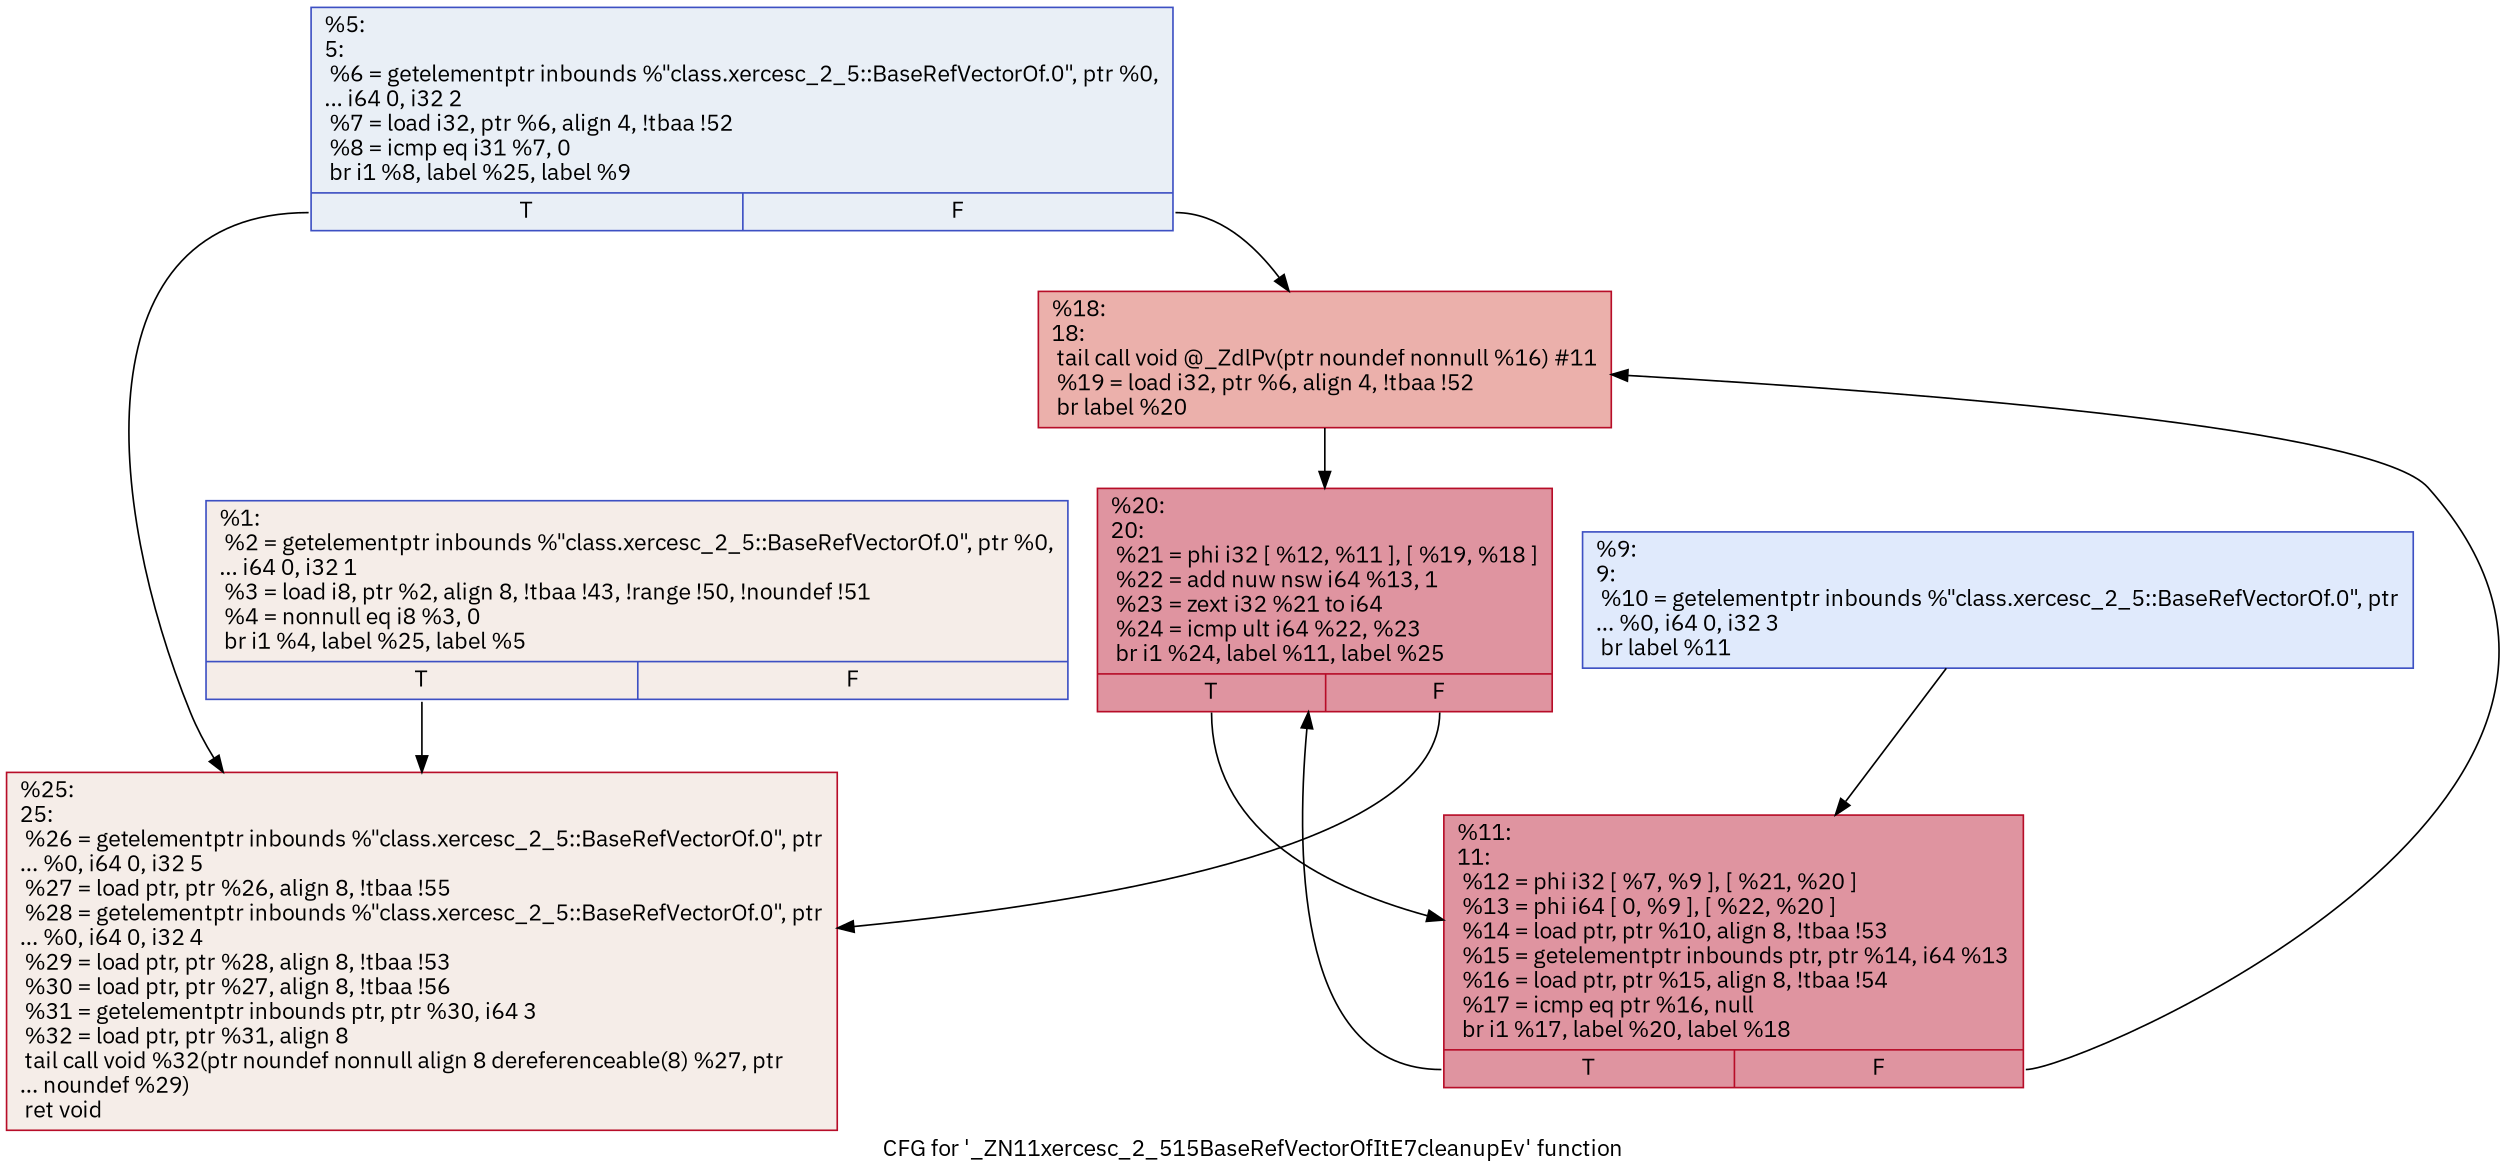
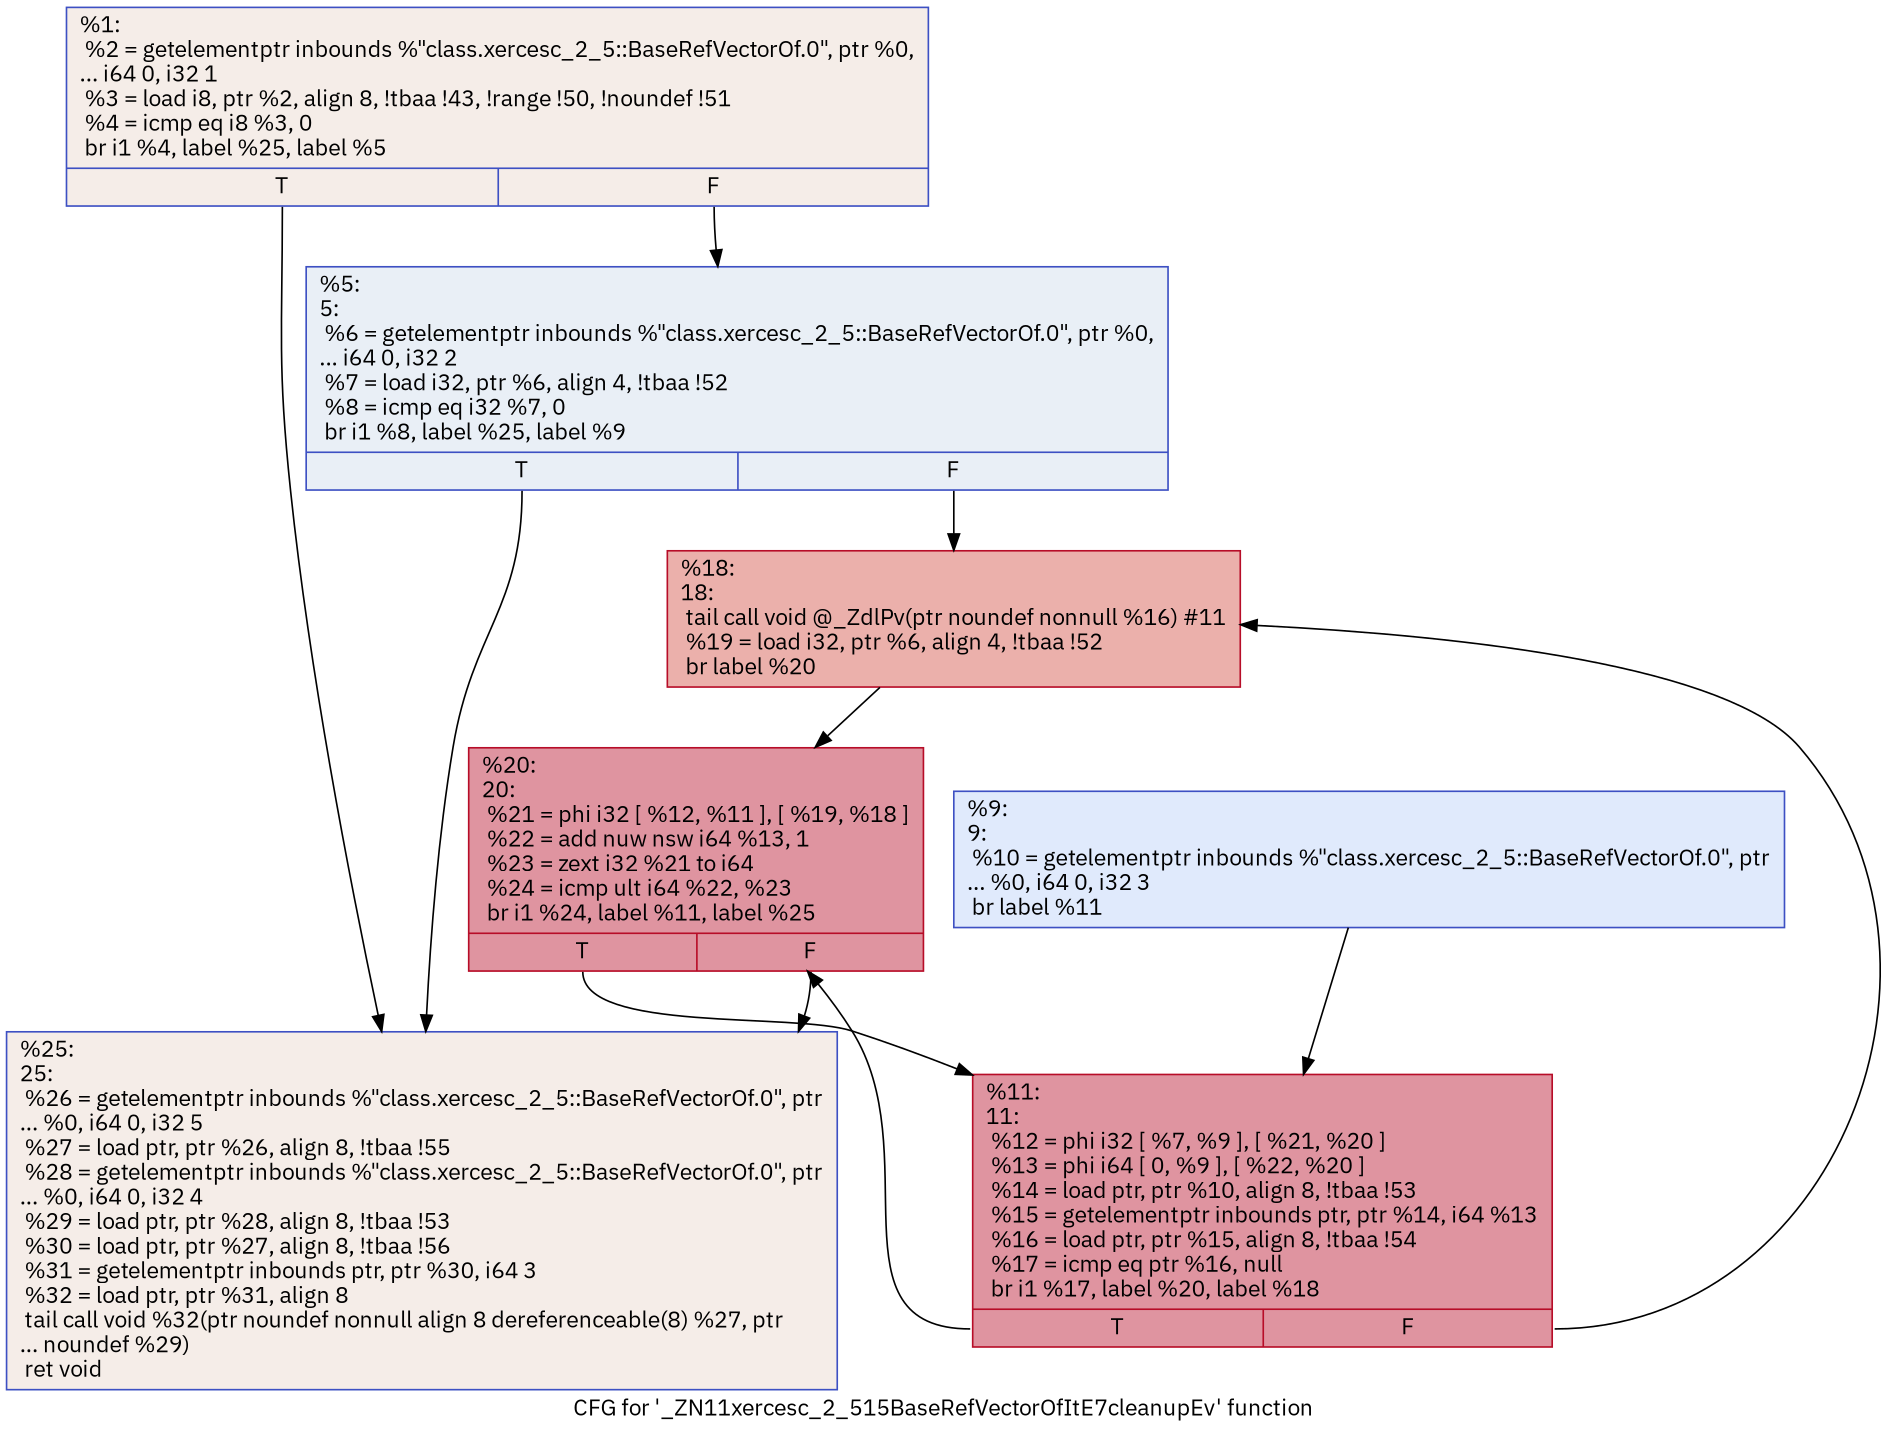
(448, 149) -> (443, 408)
none -> (715, 229)
(350, 617) -> (196, 124)
(422, 951) -> (422, 1211)
